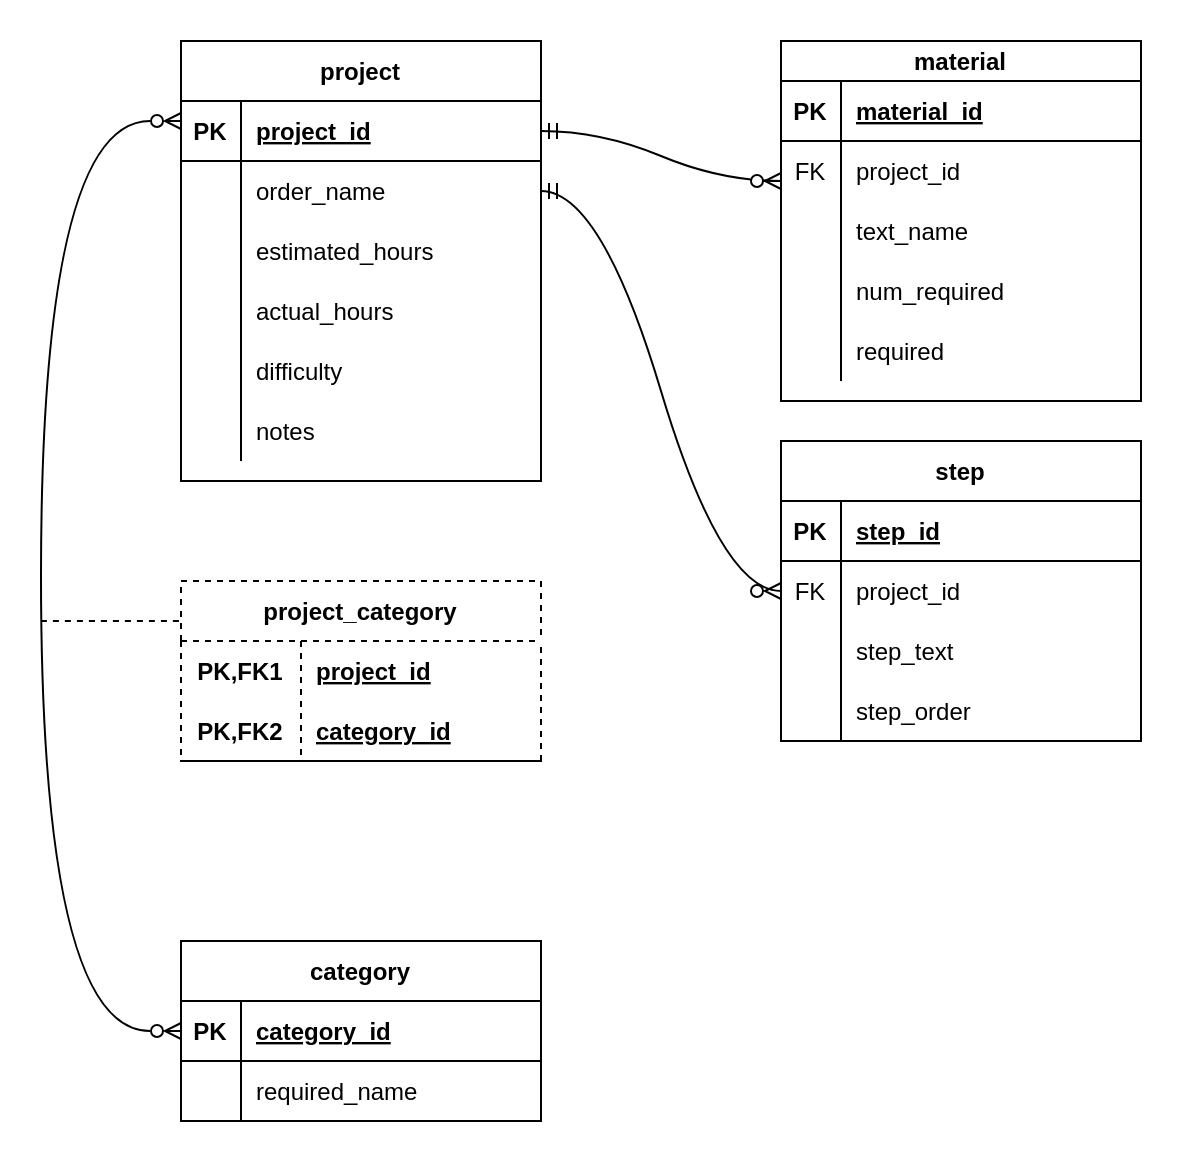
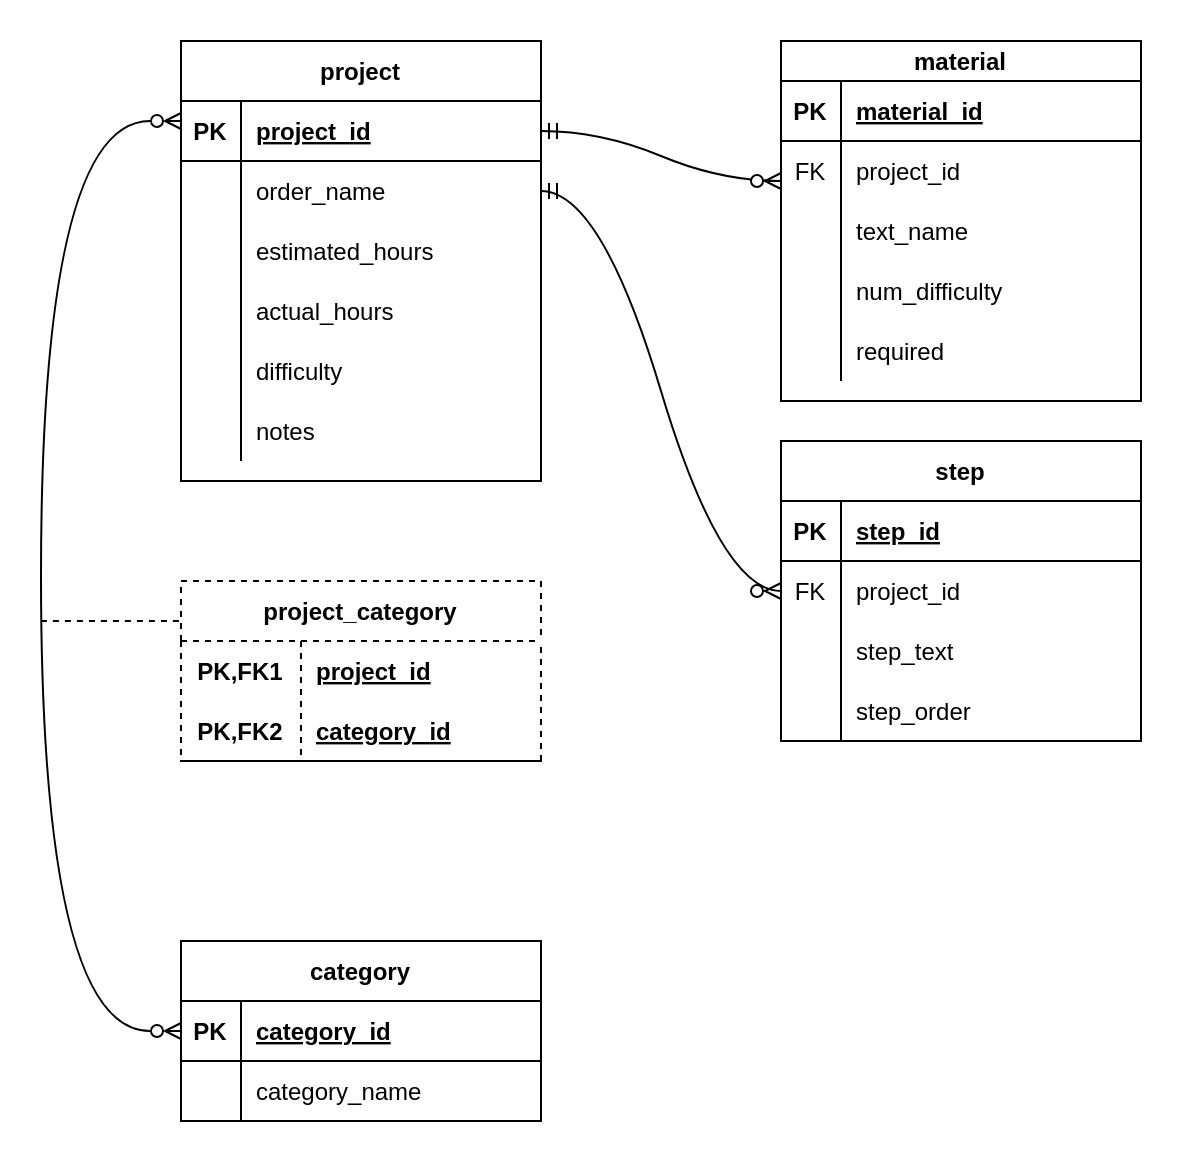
(934, 292) -> (941, 292)
(340, 1092) -> (343, 1092)
